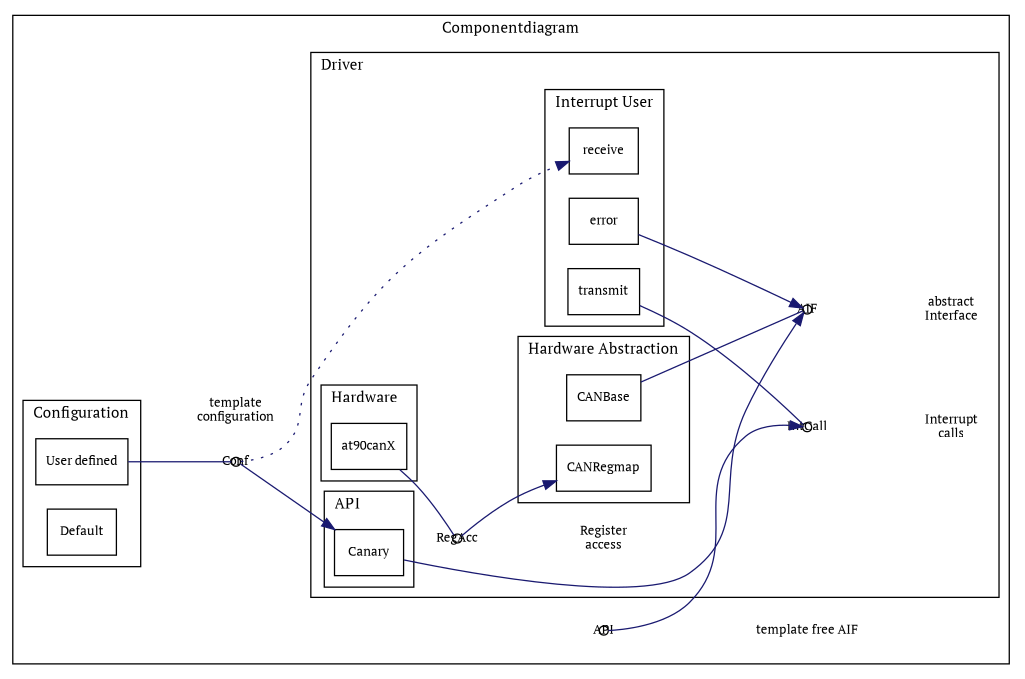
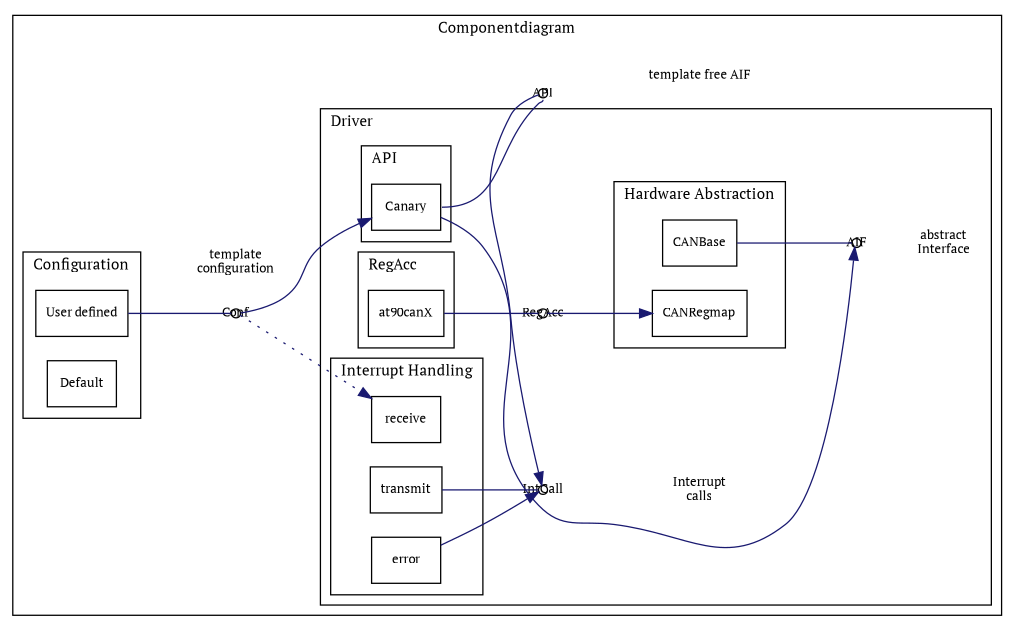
(604, 103) -> (407, 372)
none -> (502, 161)
(715, 267) -> (491, 520)
(365, 398) -> (393, 265)
(604, 539) -> none
